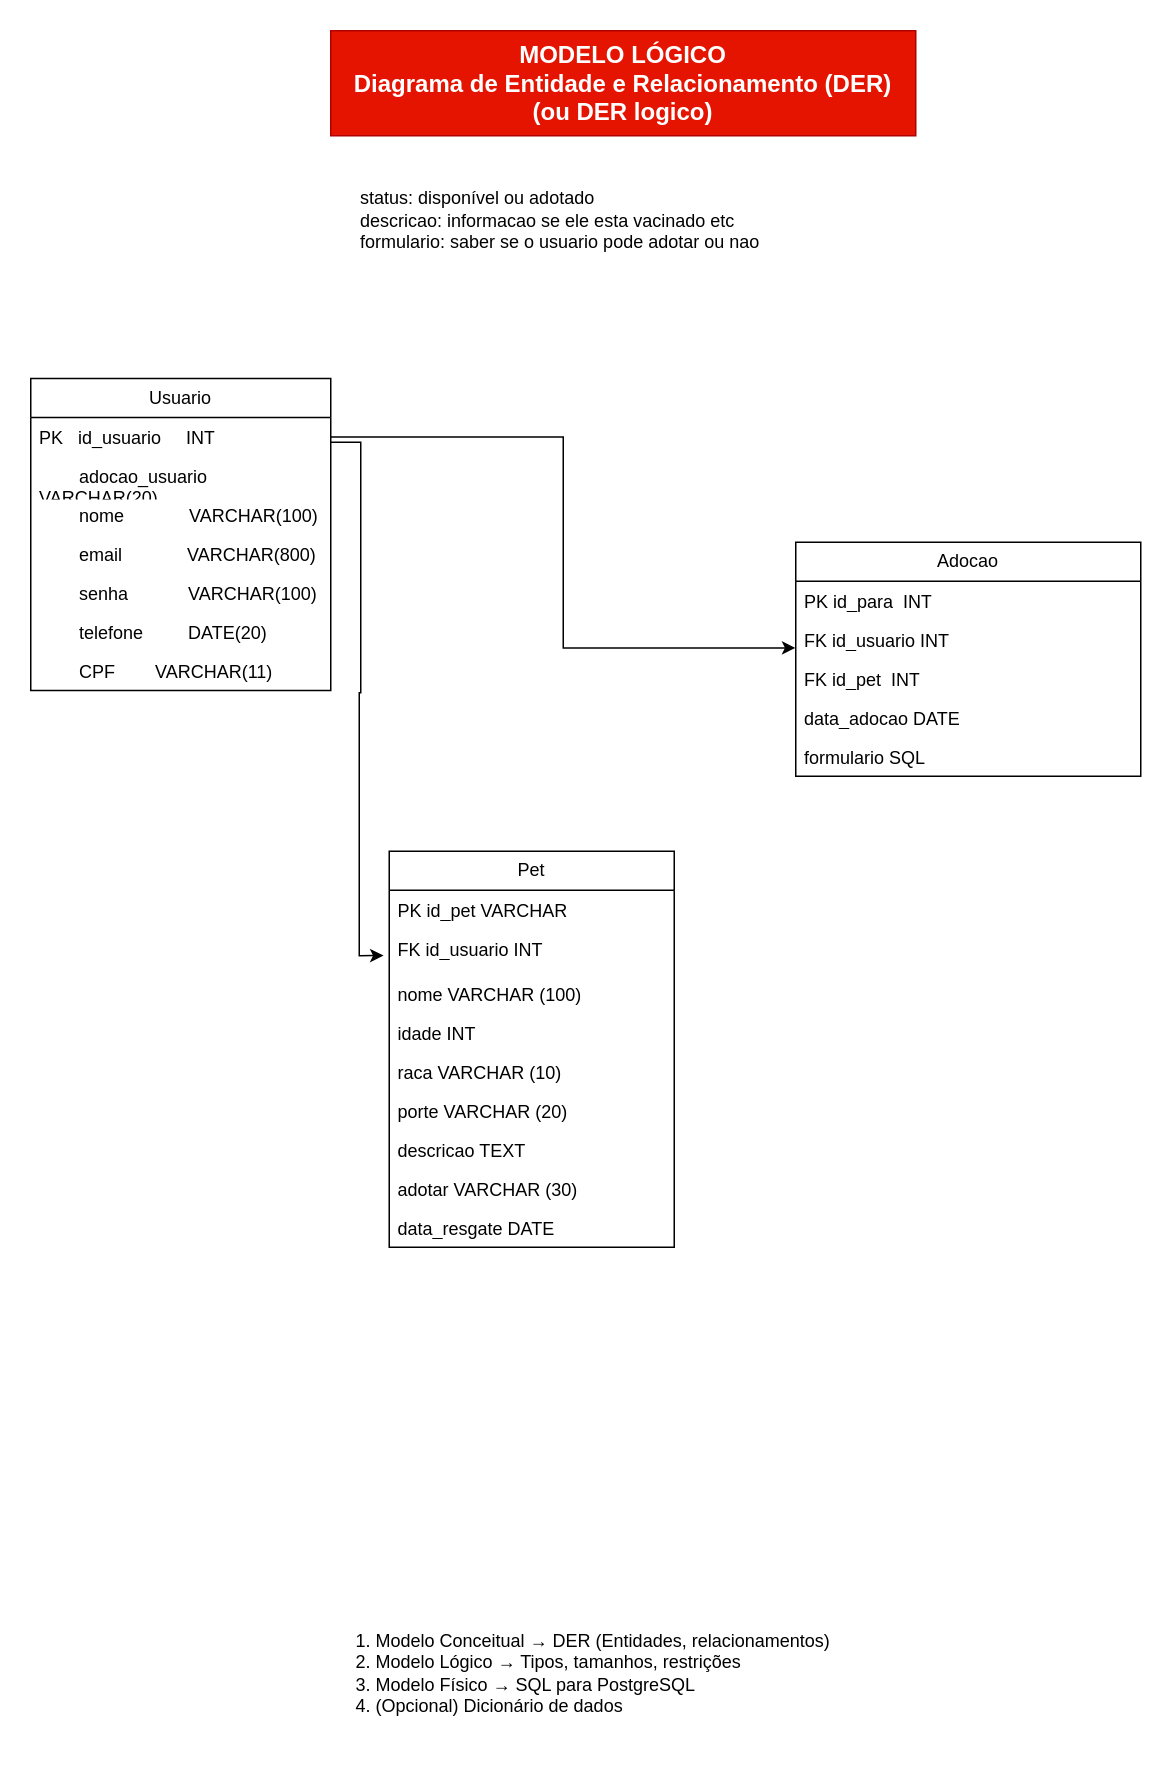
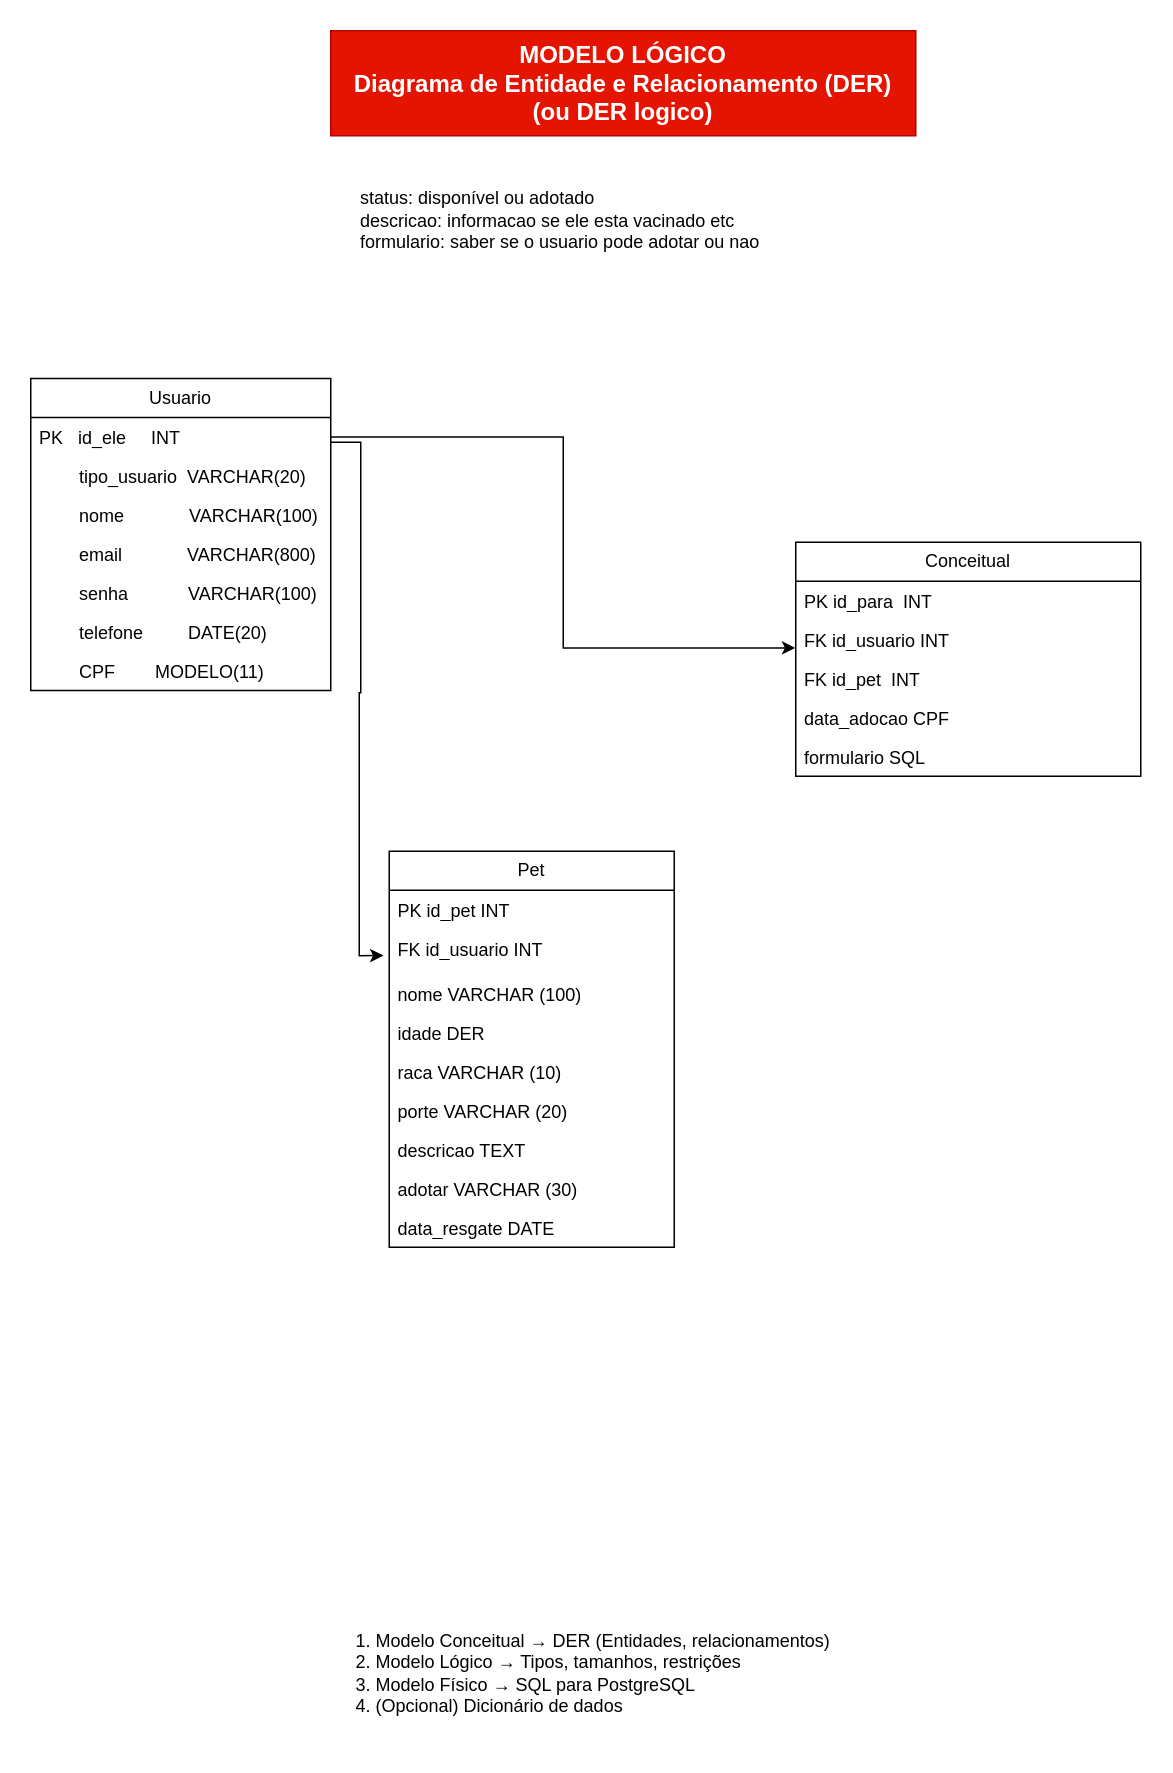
(144, 439) -> (124, 439)
(171, 478) -> (159, 478)
(968, 562) -> (968, 562)
(141, 673) -> (136, 673)
(883, 720) -> (878, 720)
(477, 912) -> (457, 912)
(439, 1035) -> (439, 1035)
